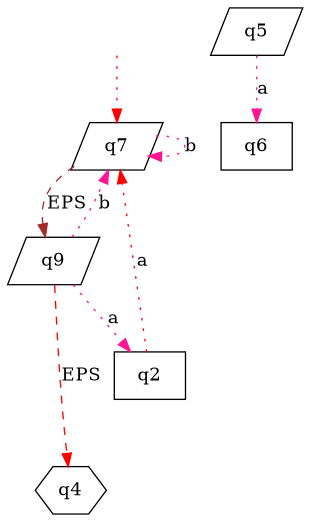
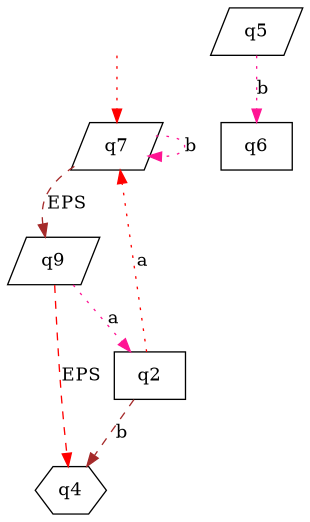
(263, 89) -> (263, 89)
(90, 211) -> none
none -> (114, 427)
